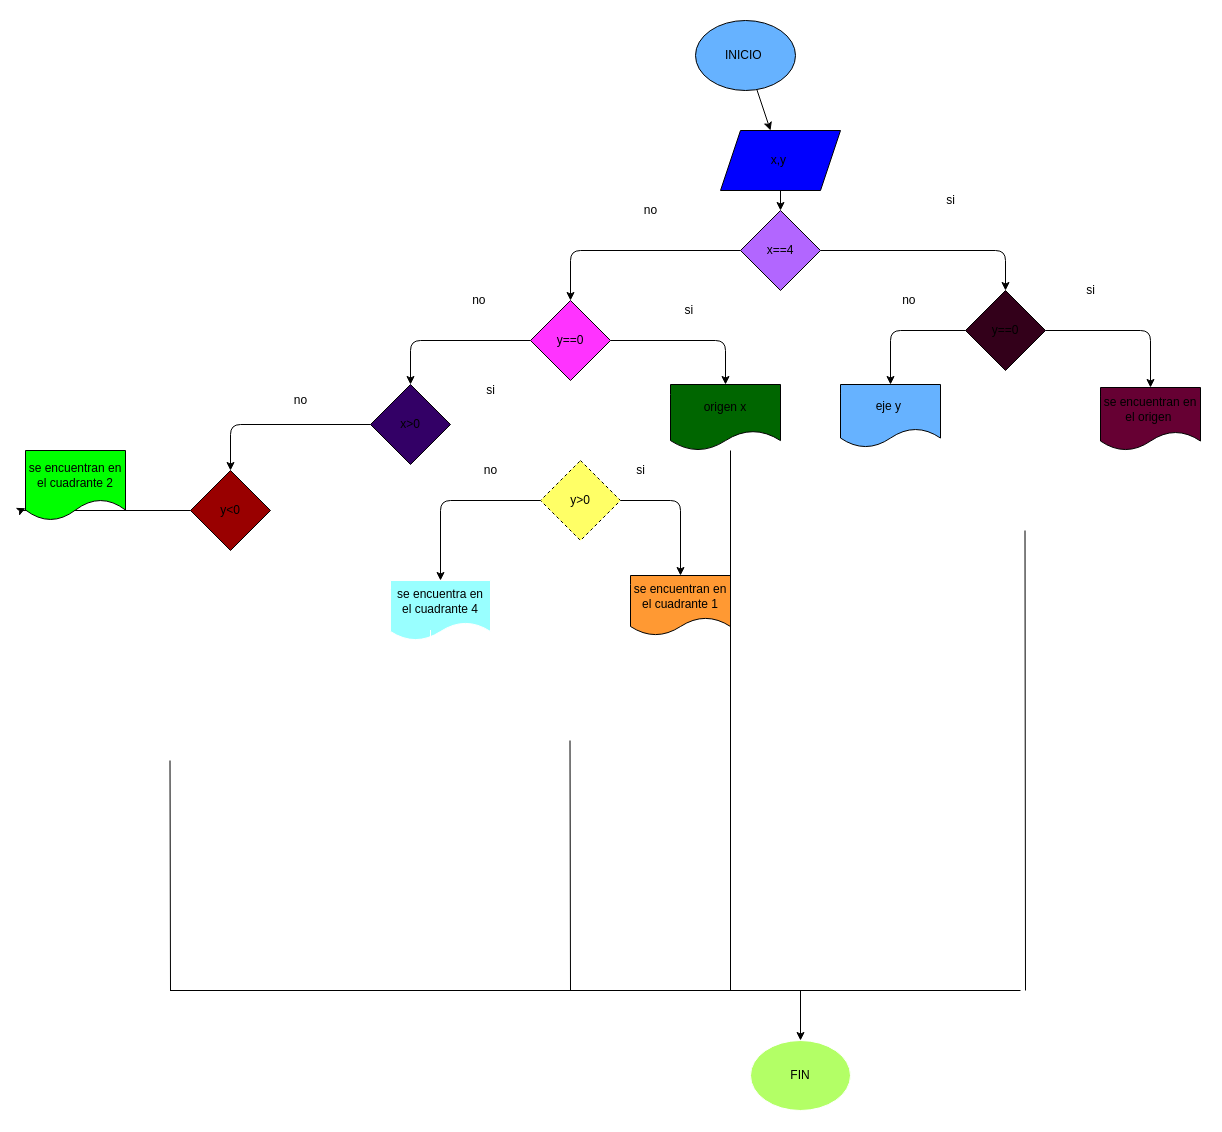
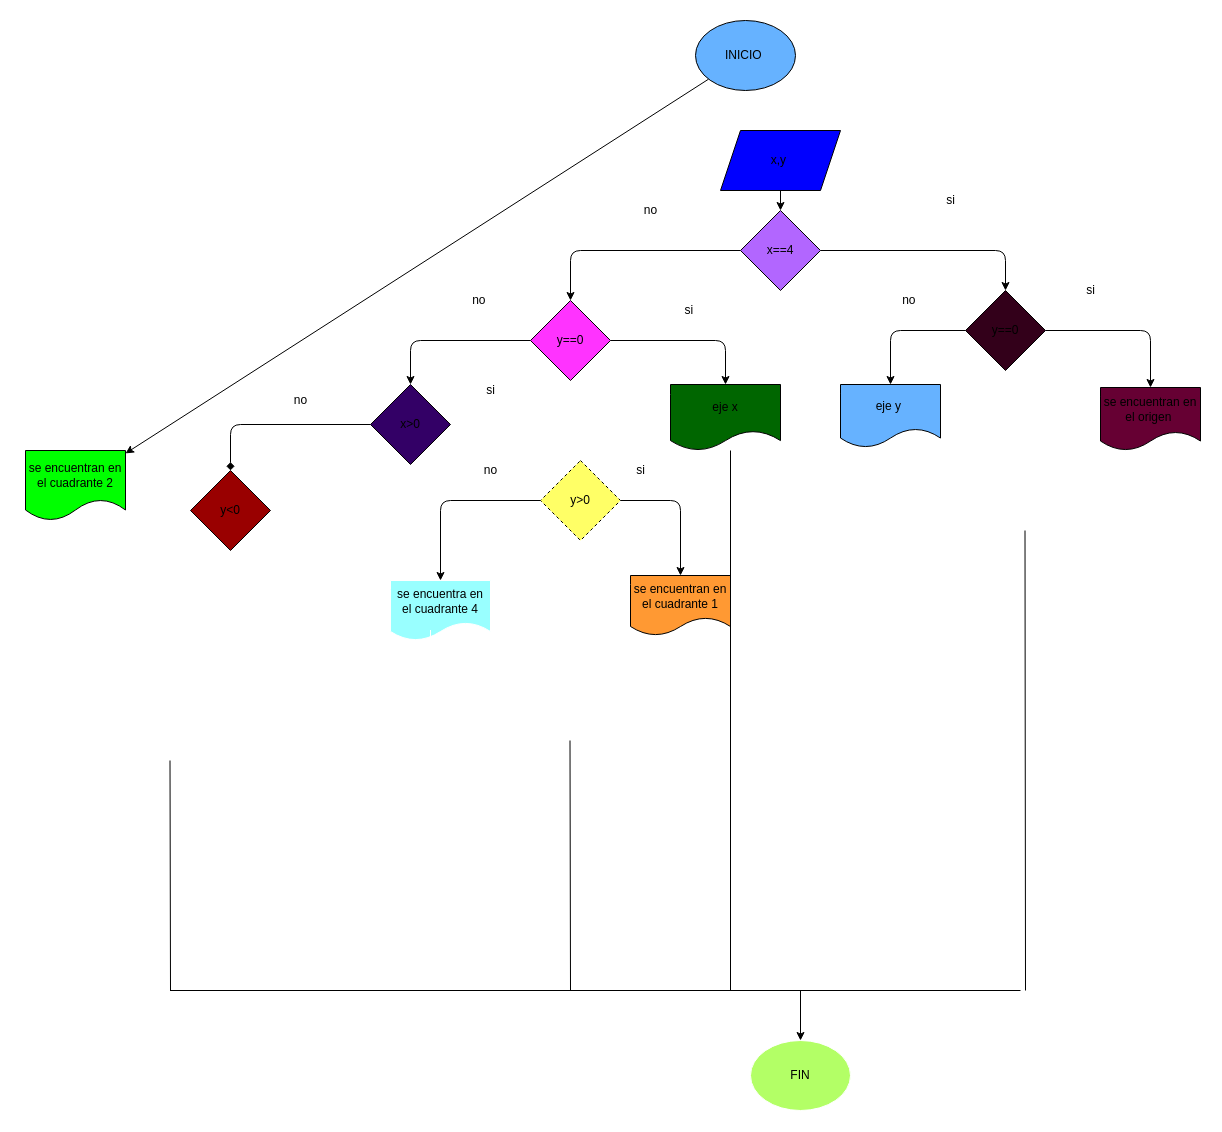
(763, 107) -> (420, 265)
(726, 408) -> (726, 408)
(231, 462) -> (231, 462)
(133, 511) -> none
